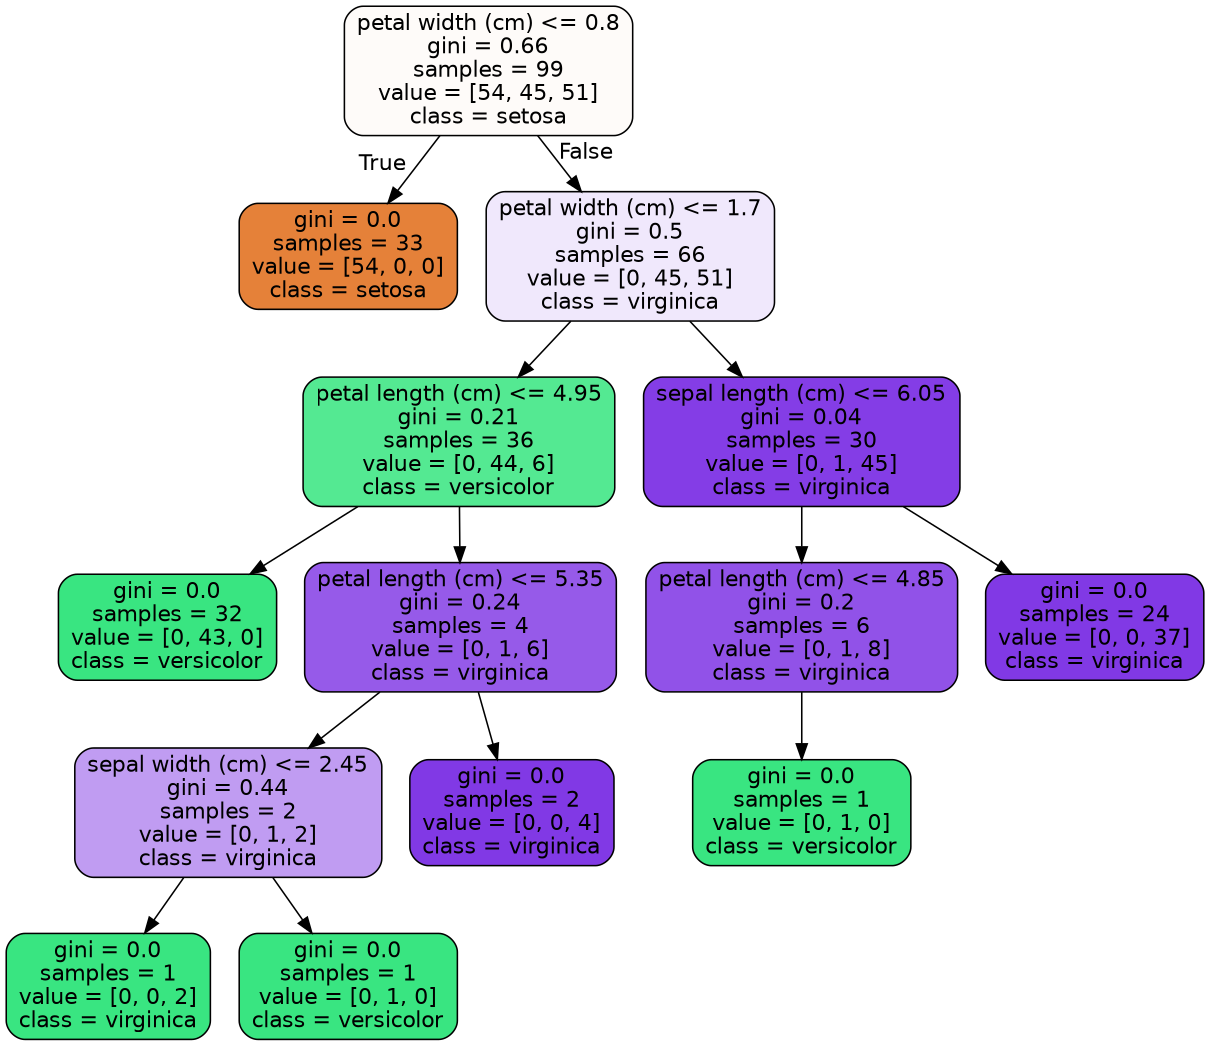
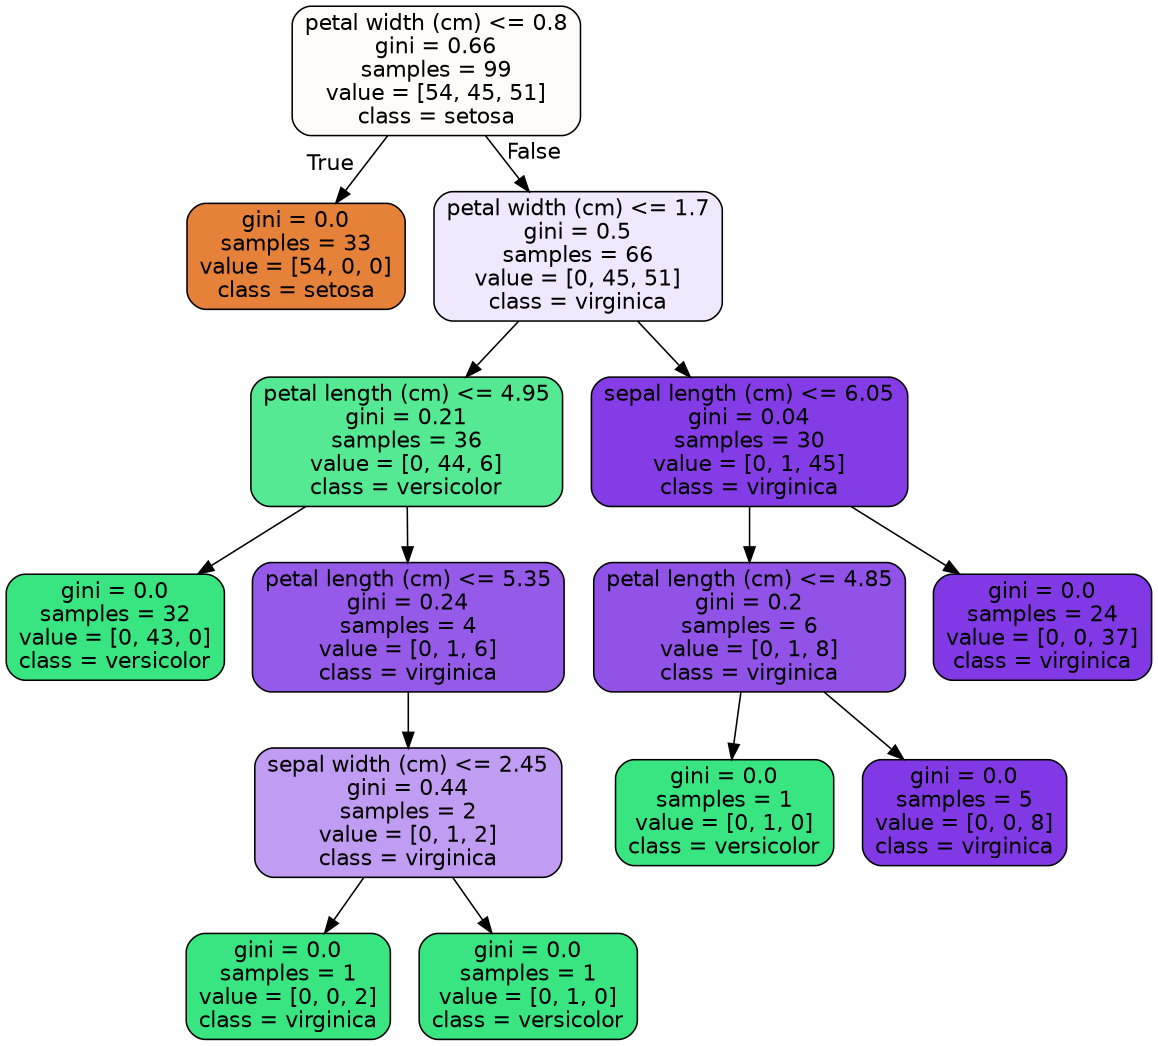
(512, 813) -> none
none -> (965, 813)
